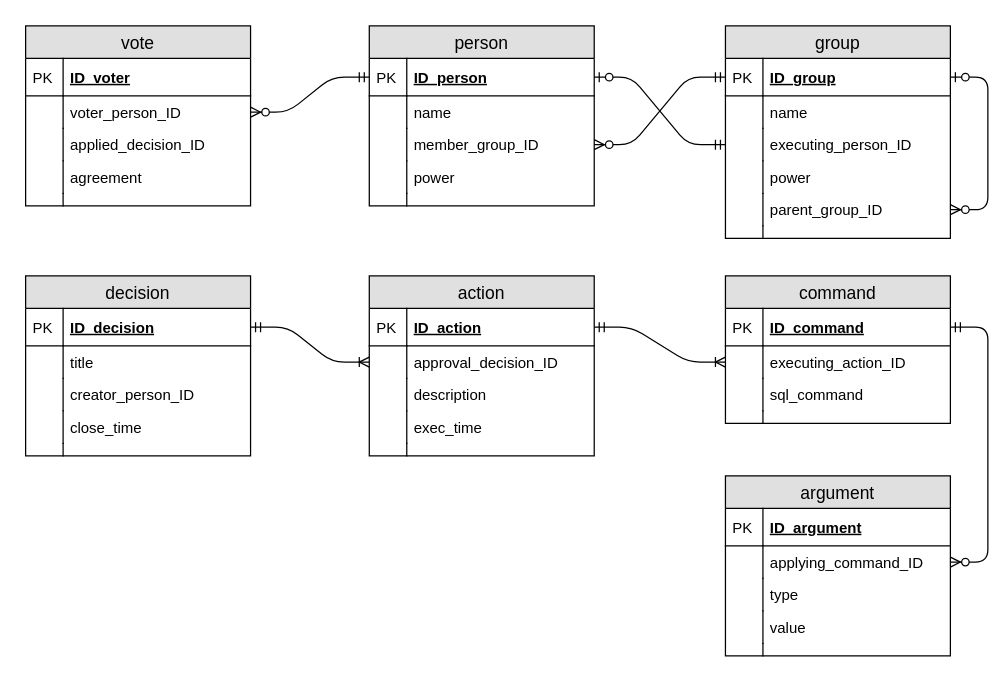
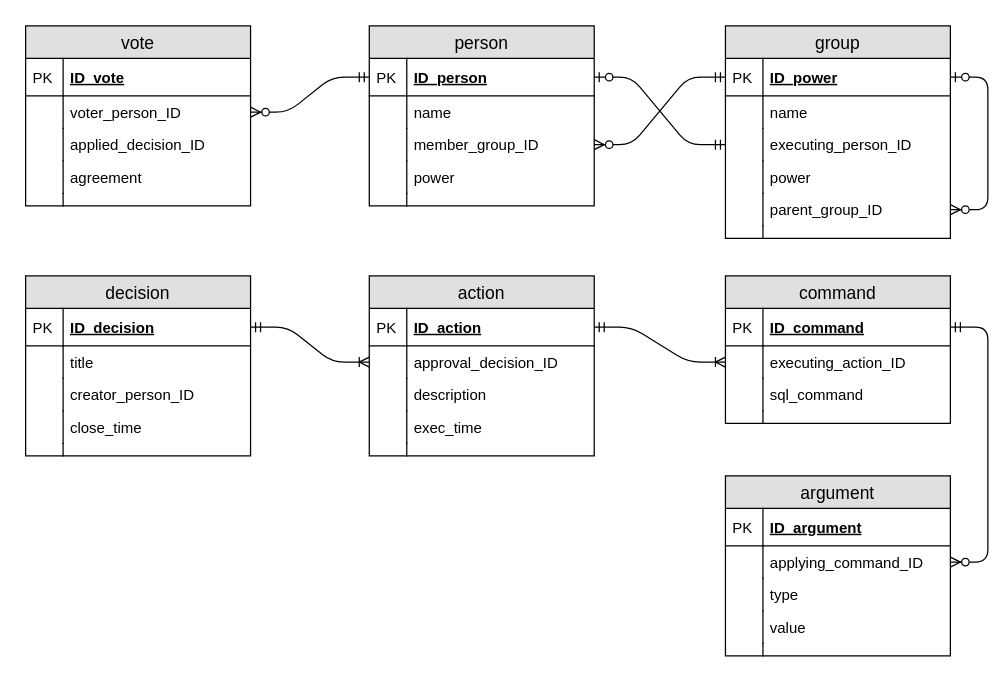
(104, 78) -> (99, 78)
(804, 78) -> (804, 78)
